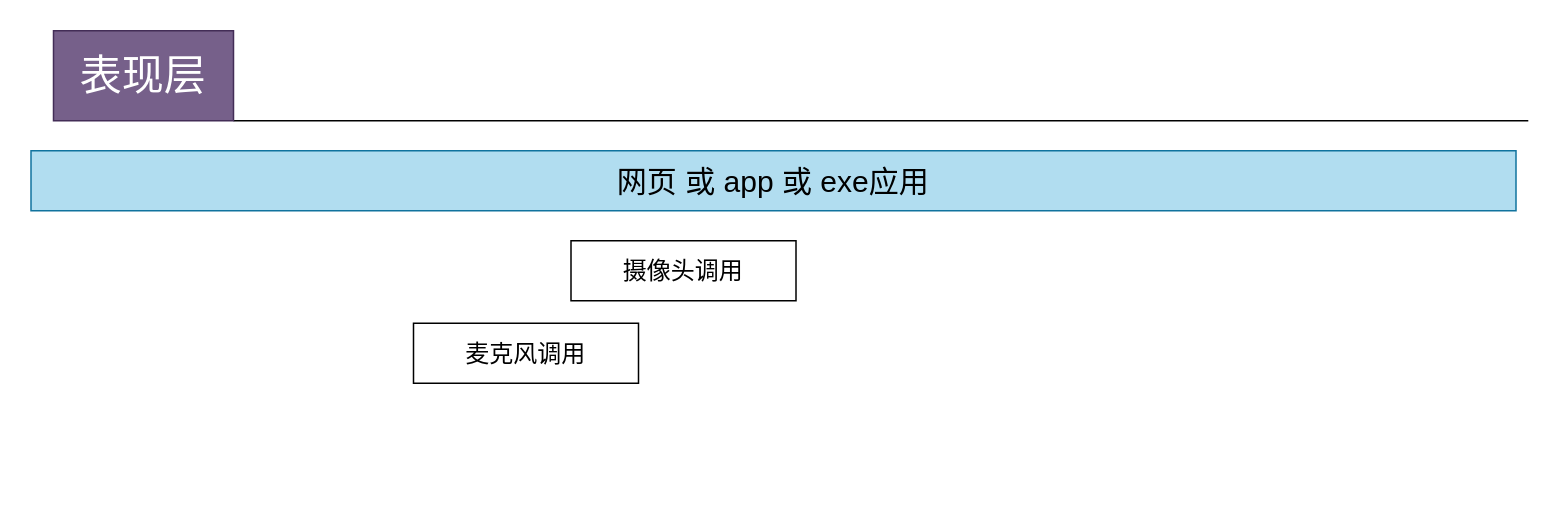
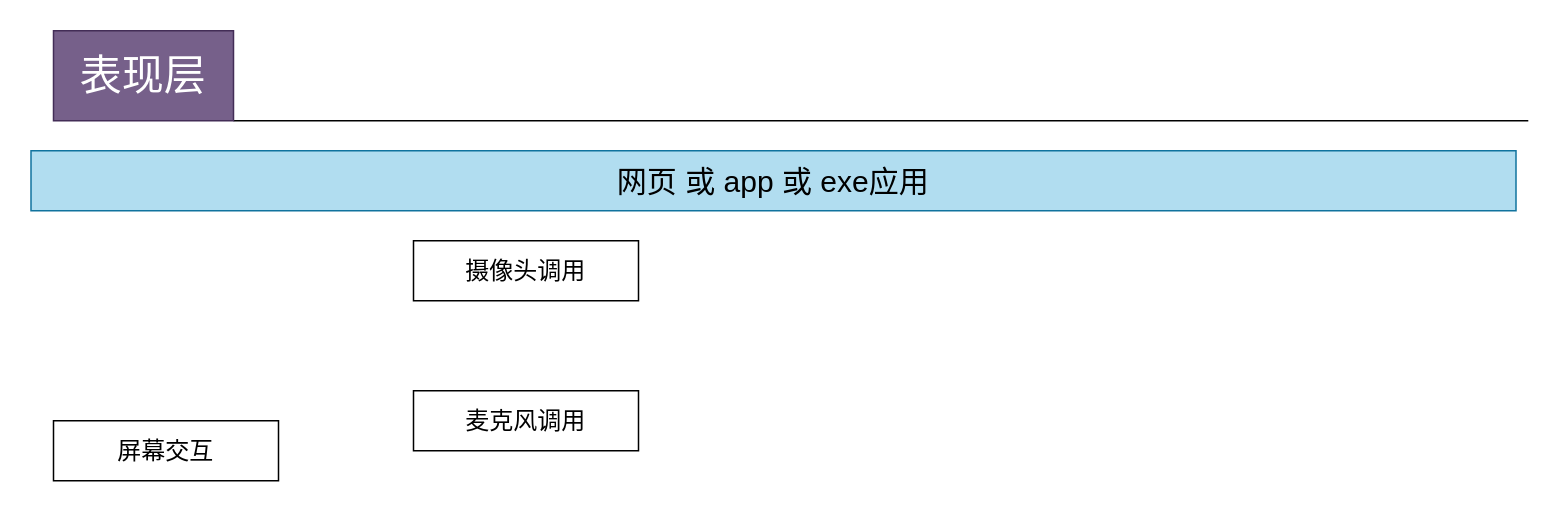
(683, 271) -> (526, 271)
(526, 353) -> (526, 421)
none -> (166, 451)
